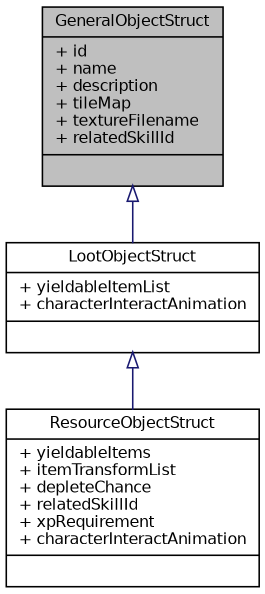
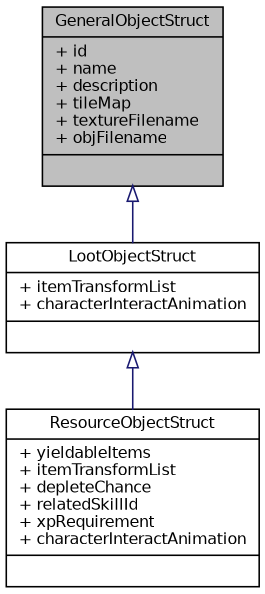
(115, 138) -> (112, 138)
(95, 287) -> (97, 287)
